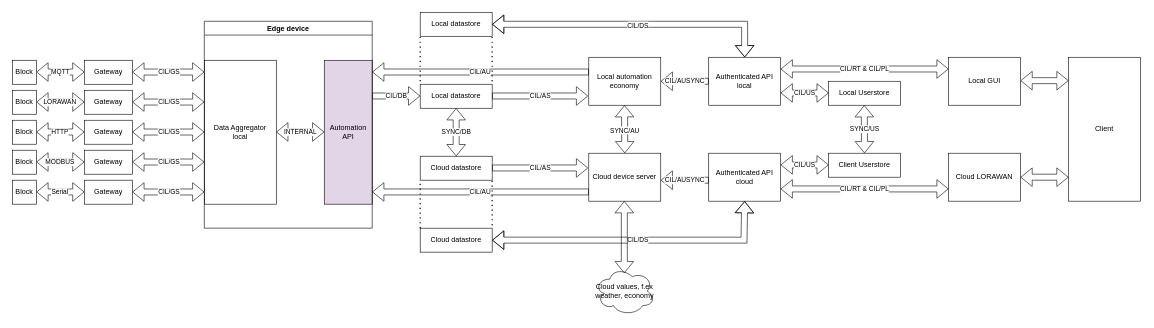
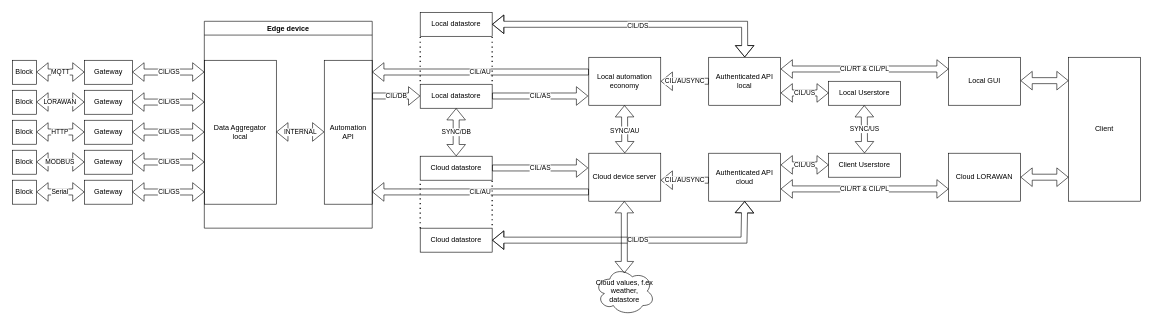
(348, 132) -> (348, 132)
(625, 291) -> (625, 291)
